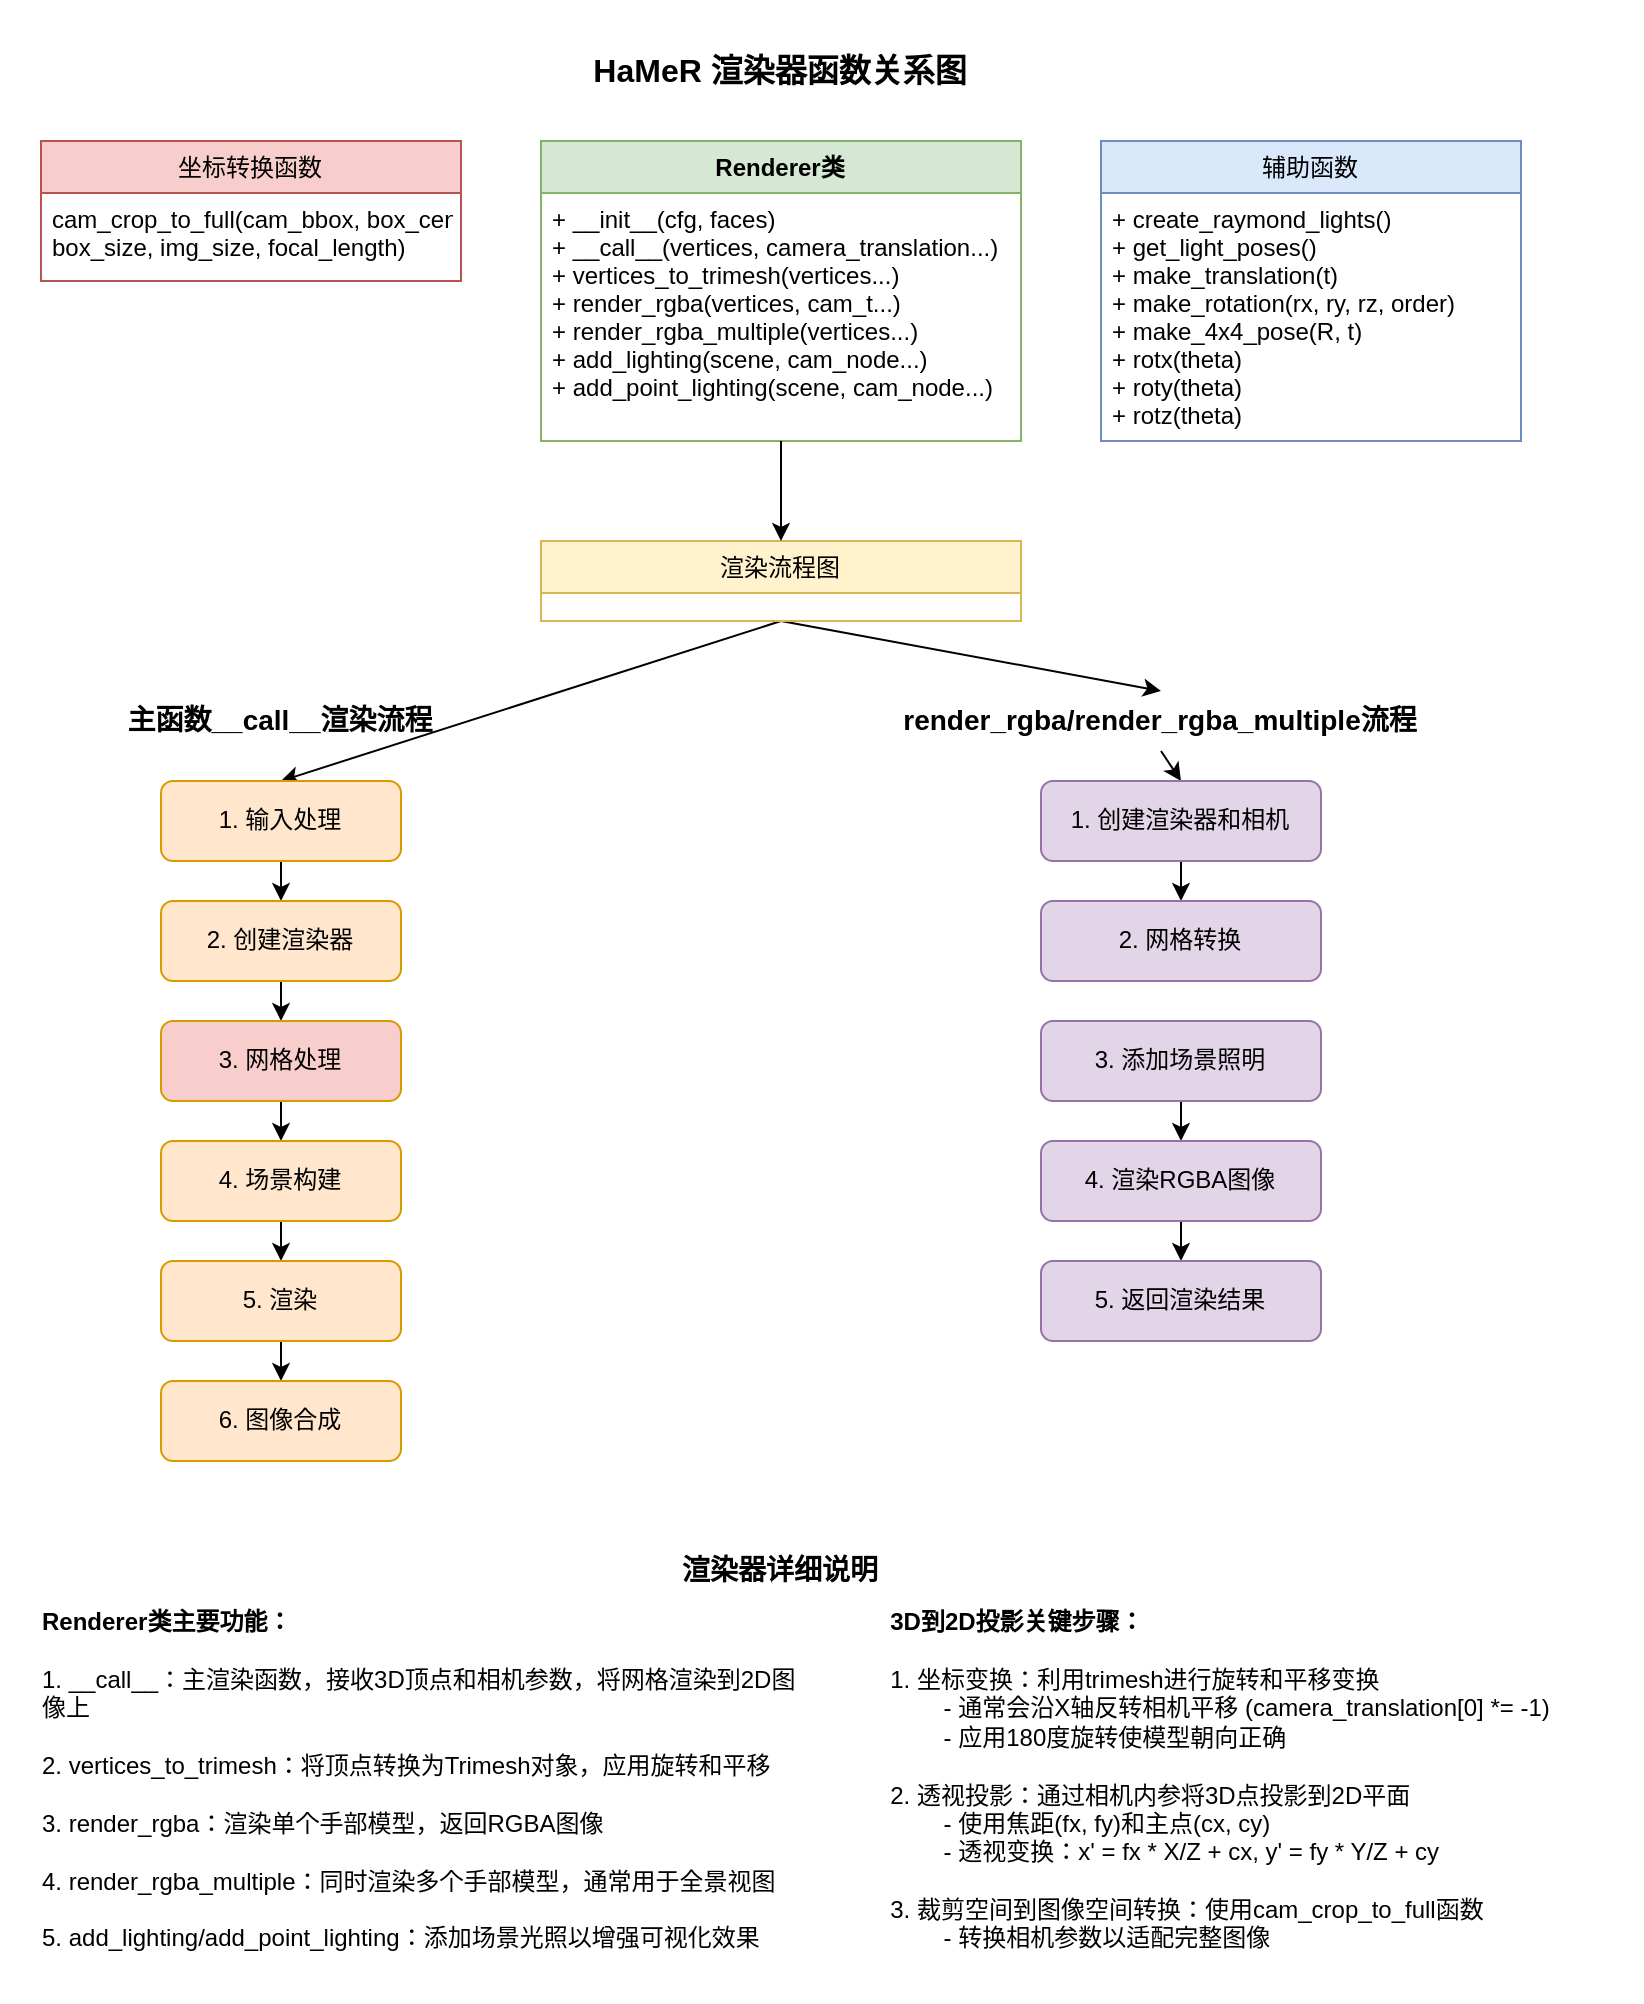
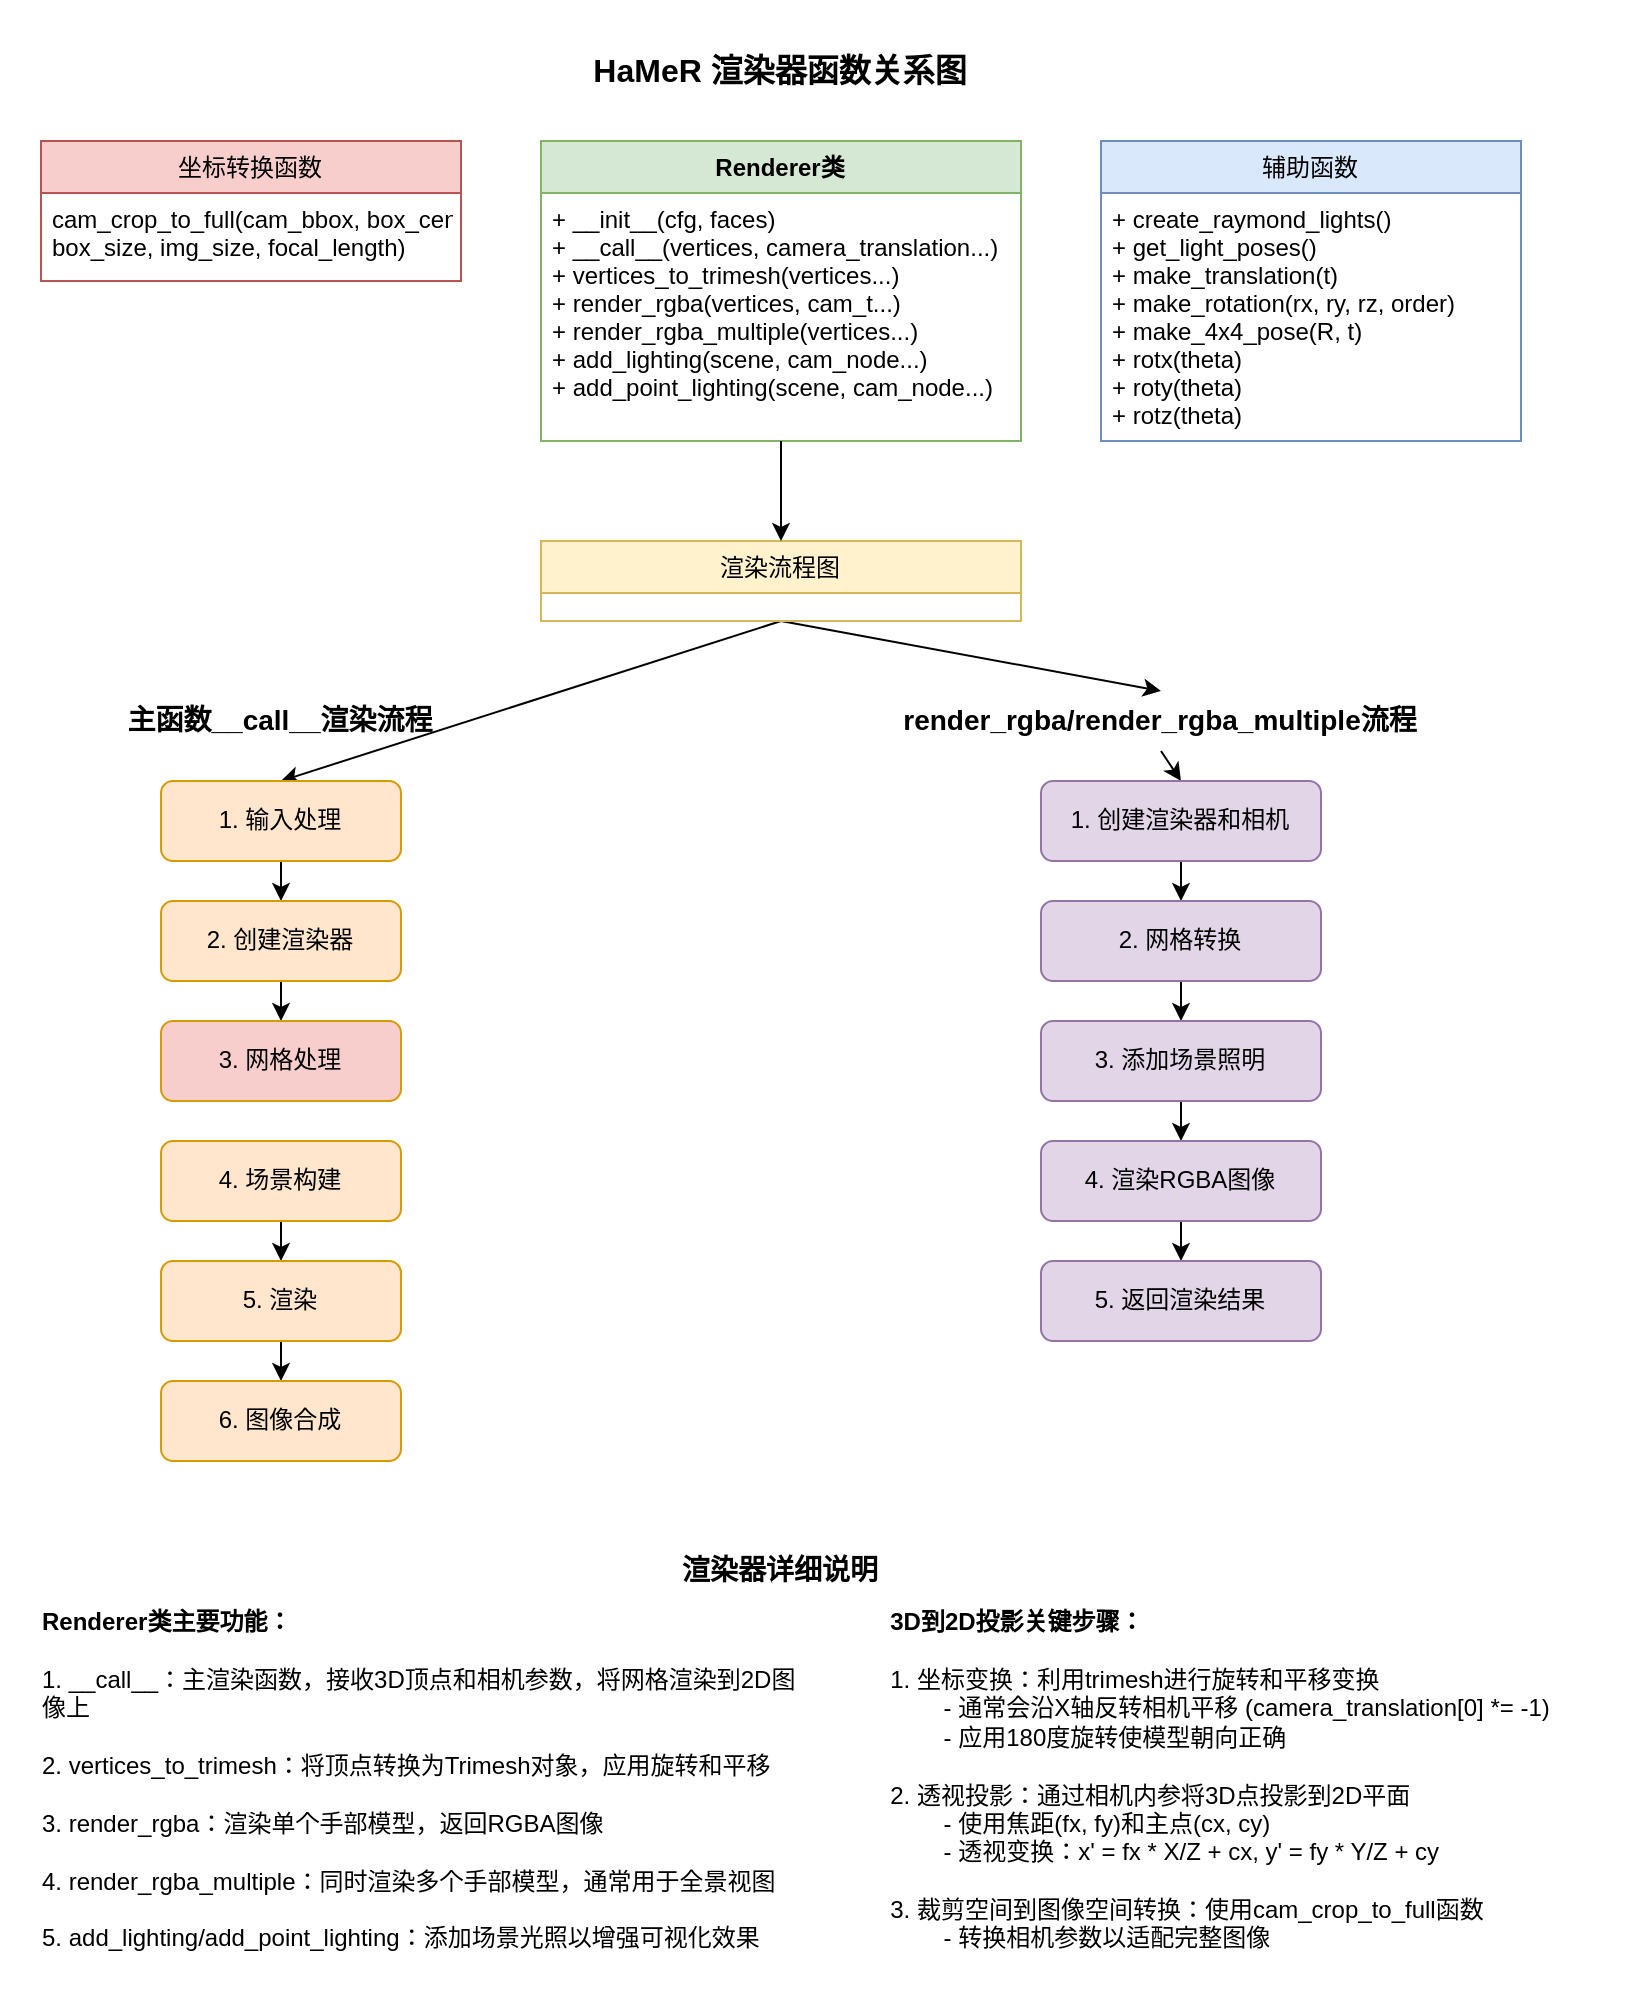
none -> (1181, 994)
(281, 1114) -> none
